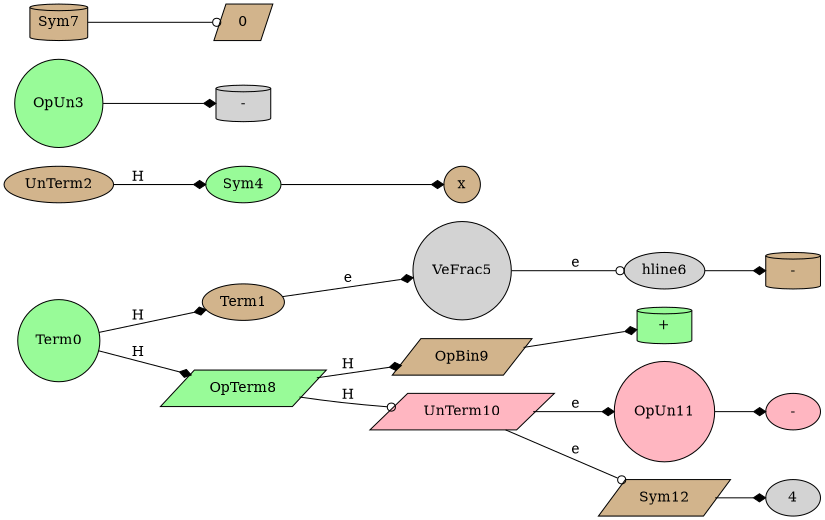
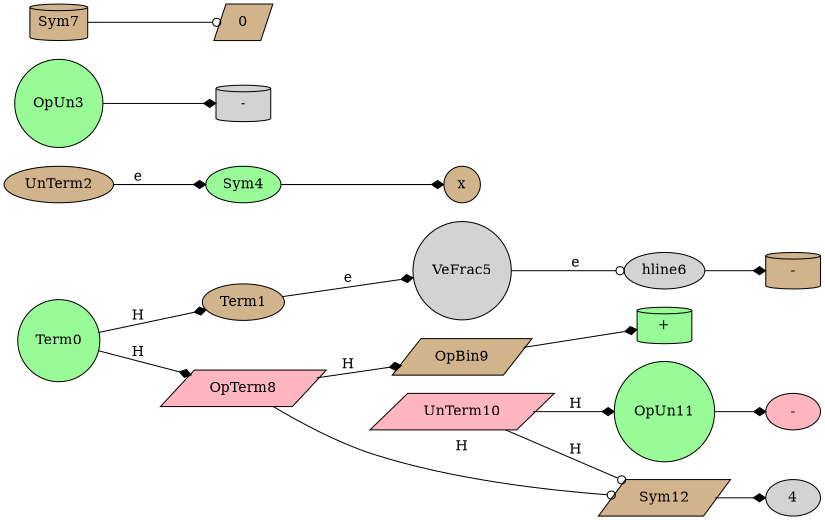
(138, 177) -> (138, 177)
(243, 388) -> (243, 388)
(343, 403) -> (435, 471)
(576, 404) -> (576, 404)
(664, 412) -> (664, 412)
(576, 450) -> (576, 450)
